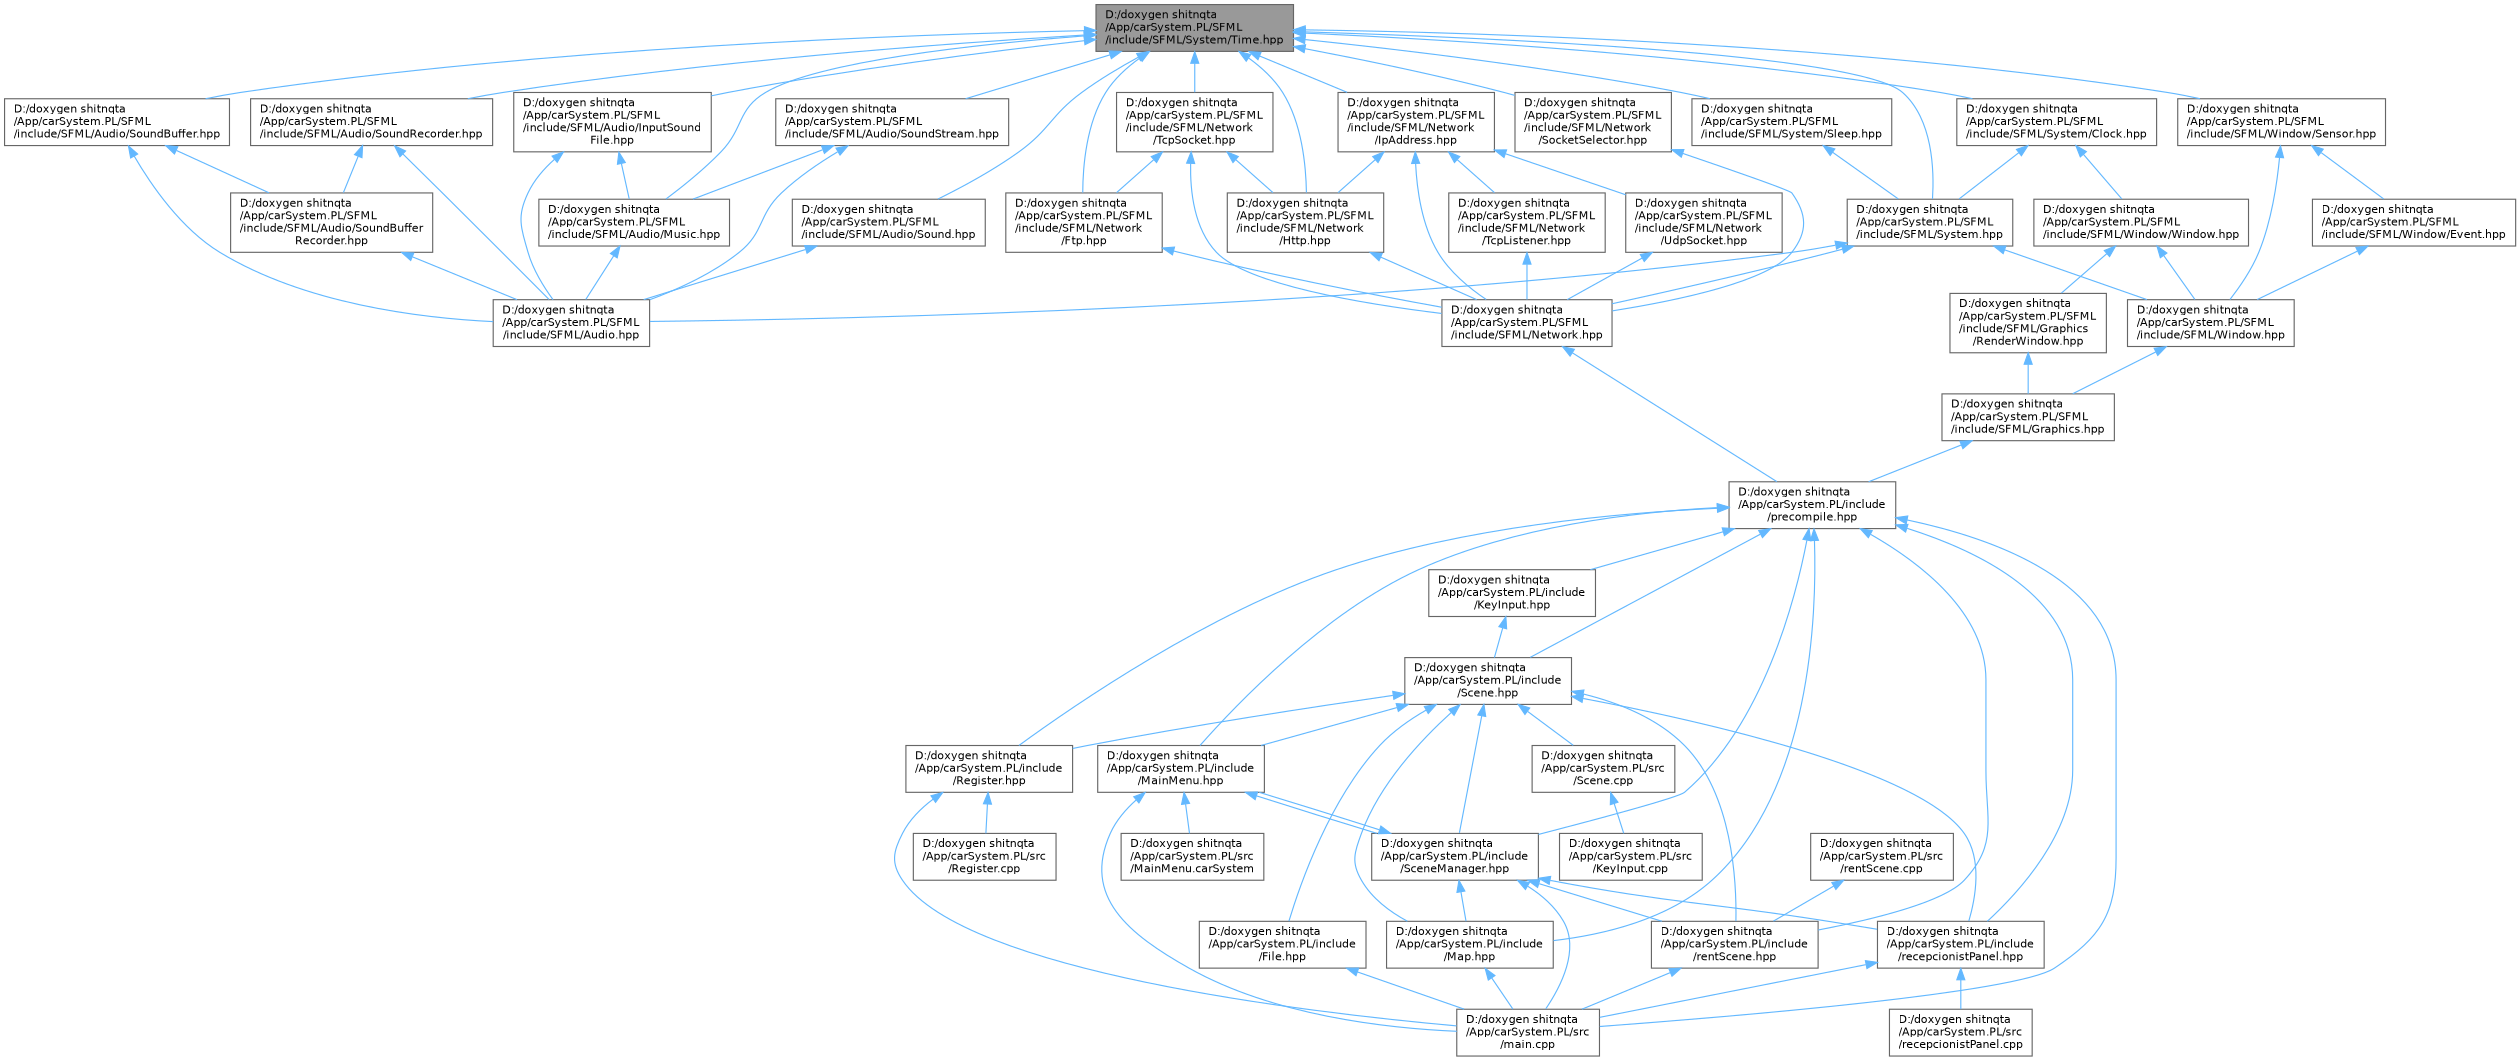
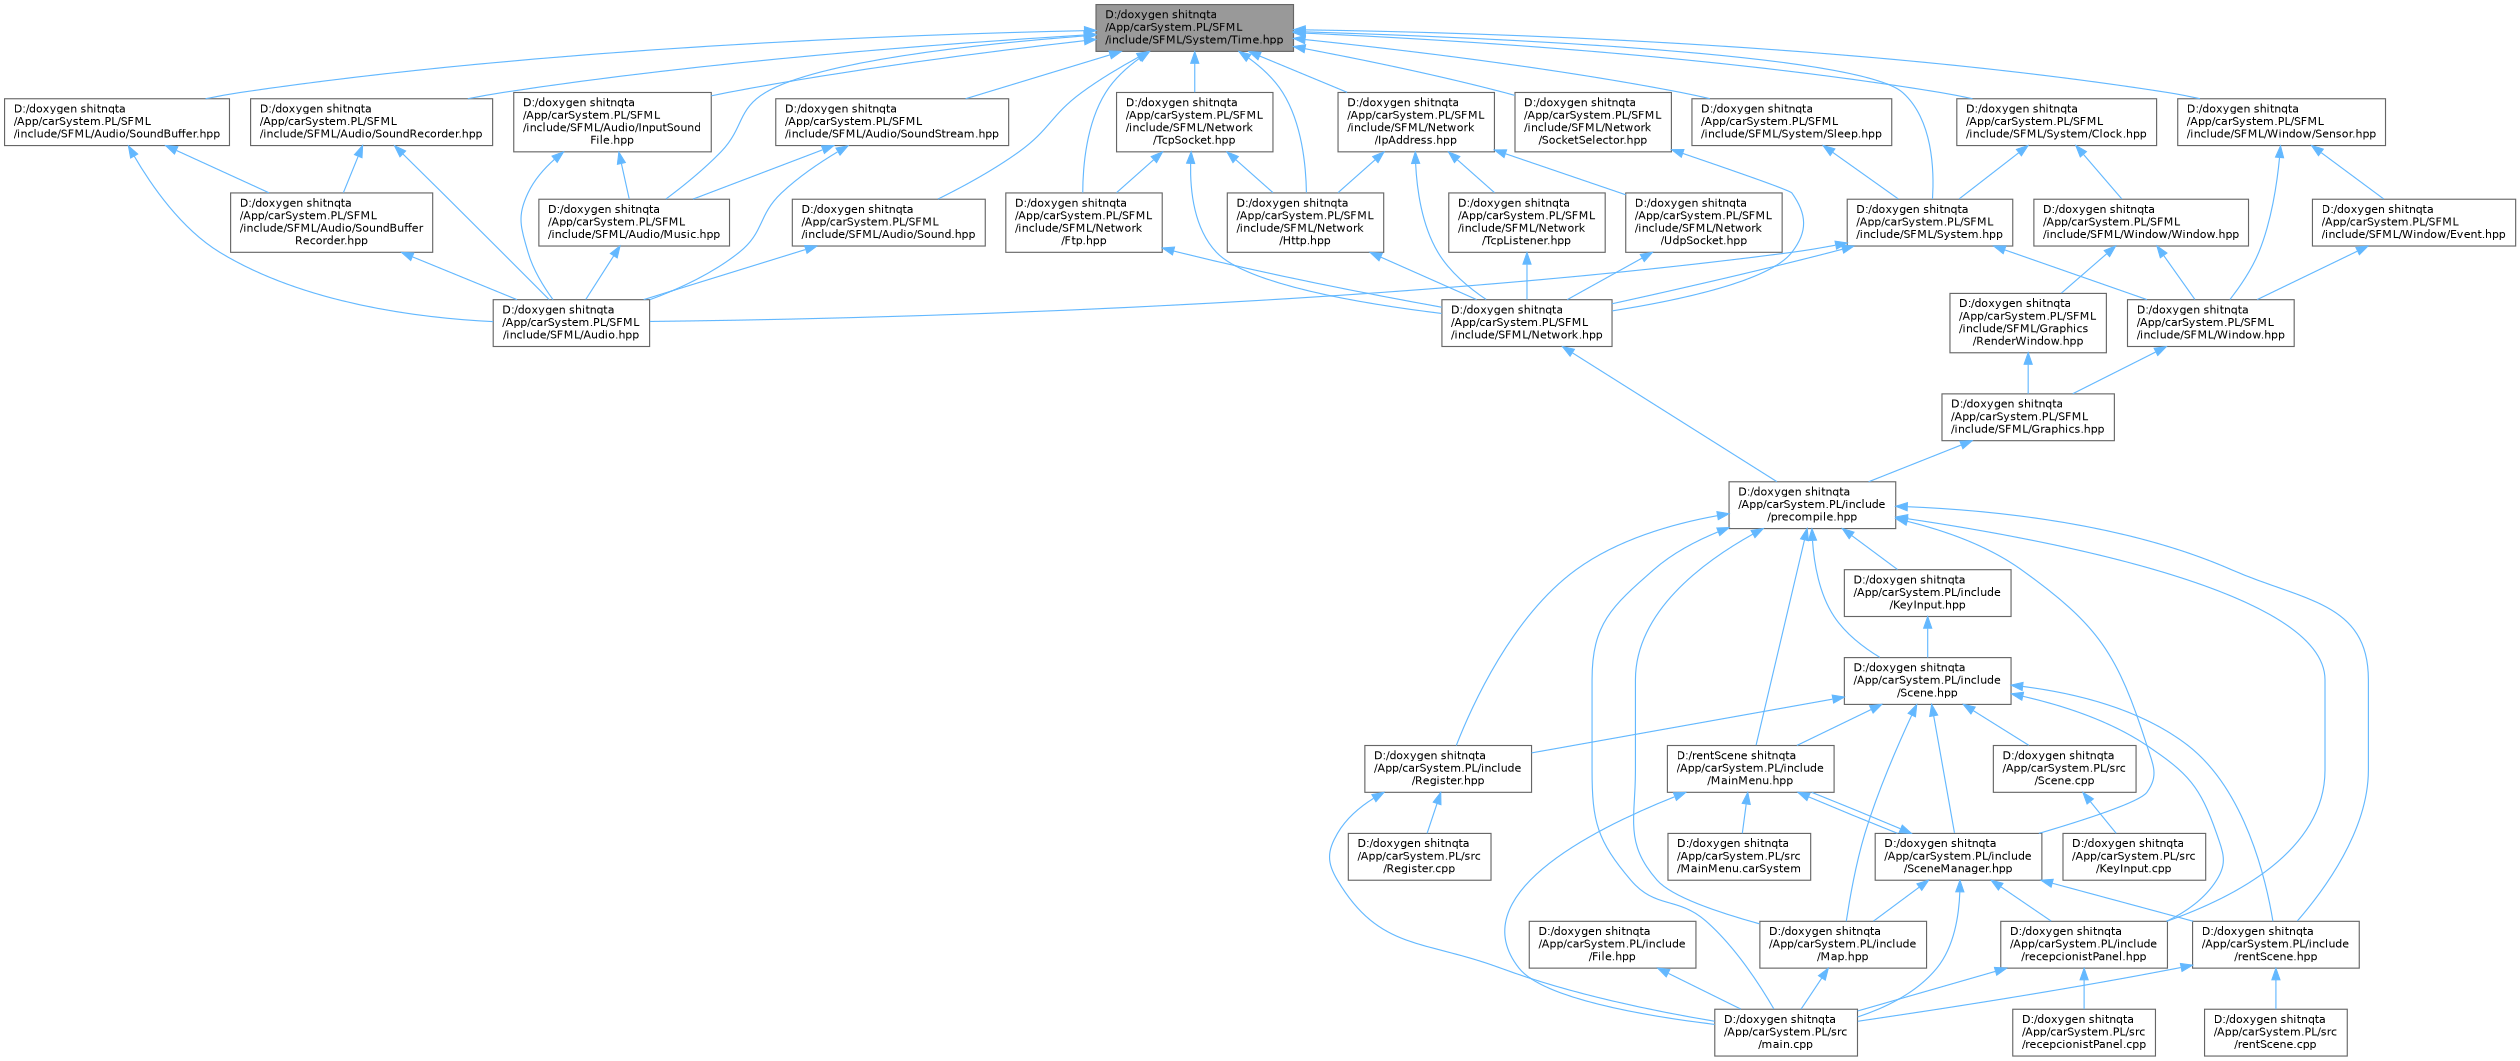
(1181, 769) -> (1751, 769)
(1339, 803) -> none
(1804, 904) -> (2276, 995)
